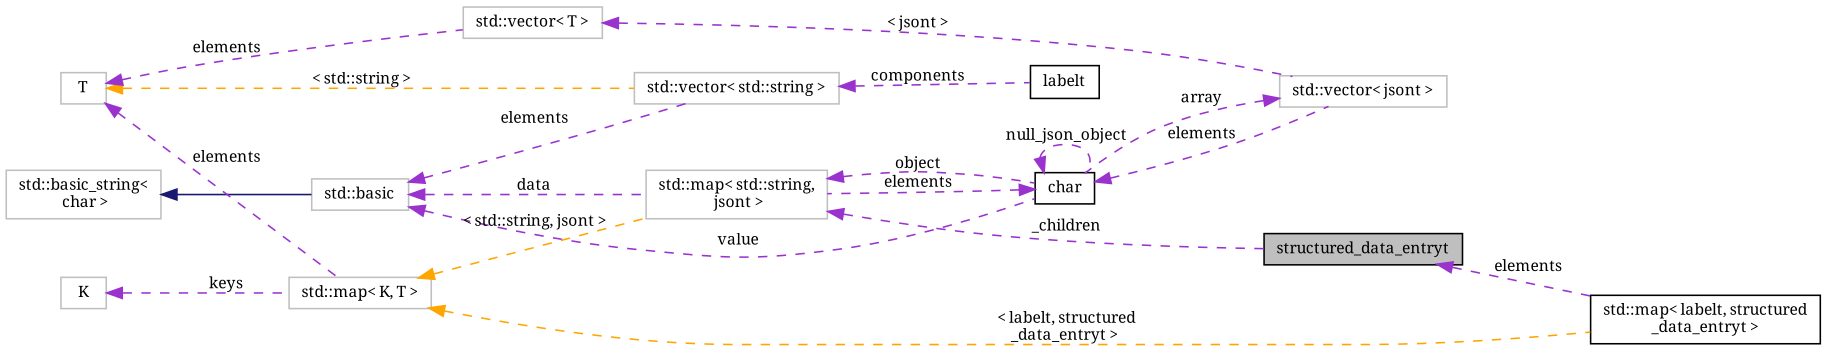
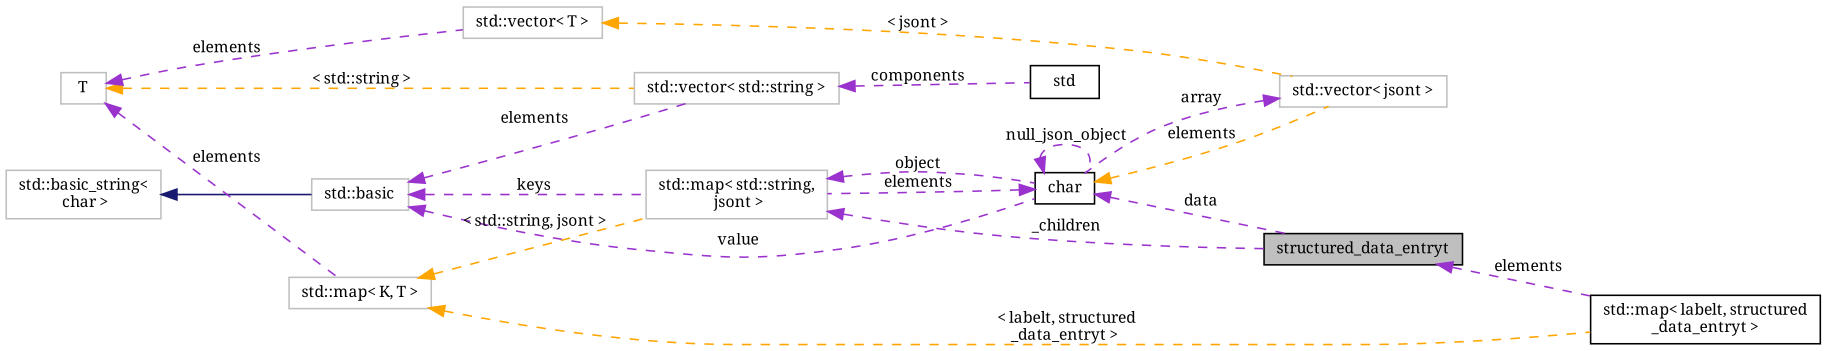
(957, 36) -> (957, 36)
(1065, 82) -> (1065, 82)
(1221, 148) -> (1221, 148)
(533, 186) -> (533, 186)
none -> (1200, 216)
(84, 293) -> none
